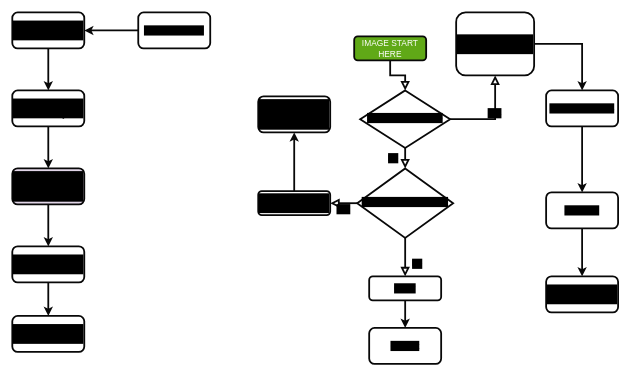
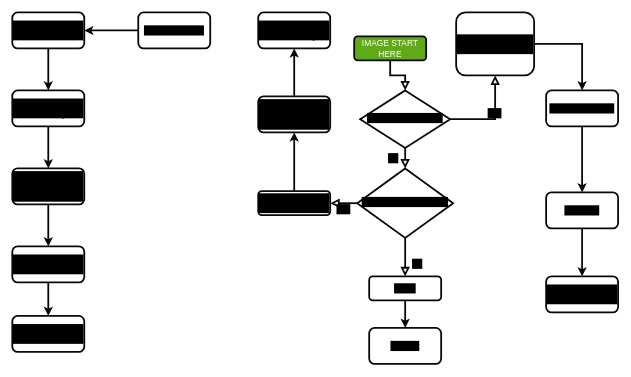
none -> (294, 30)
none -> (294, 76)
(48, 186) -> (48, 186)
